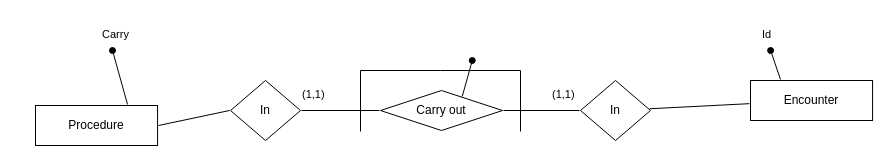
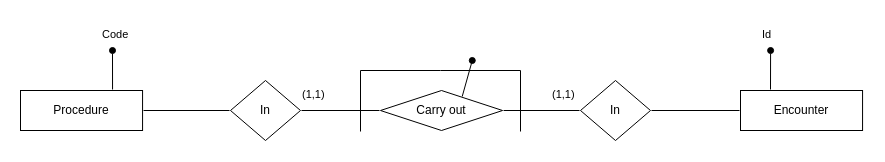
(119, 35) -> (116, 35)
(812, 101) -> (802, 111)
(97, 126) -> (82, 111)
